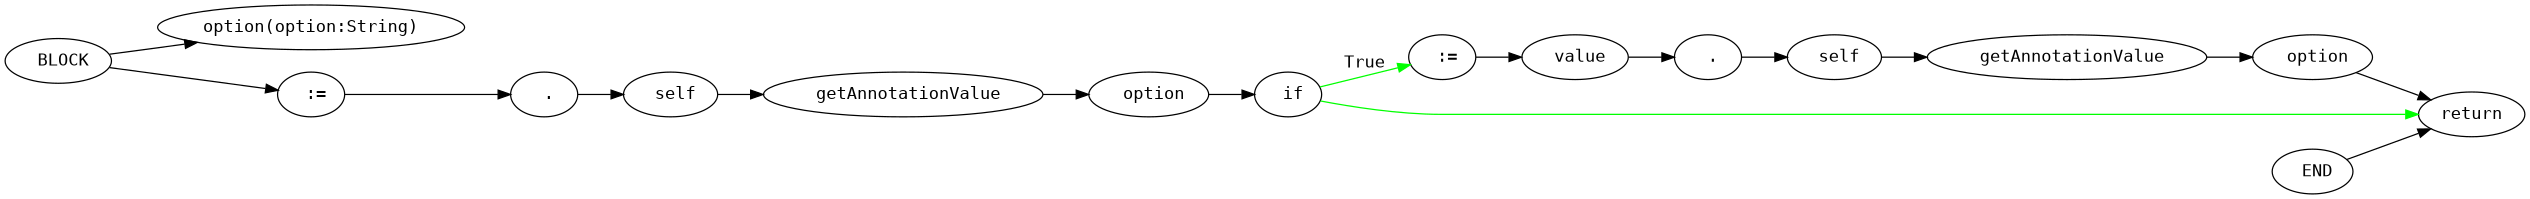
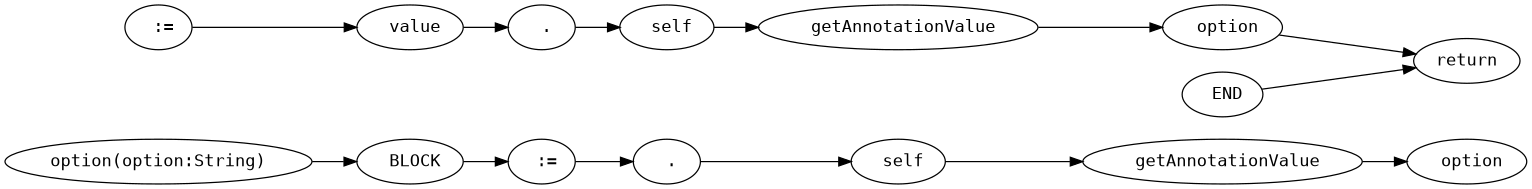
(147, 49) -> (328, 162)
(1288, 94) -> none
